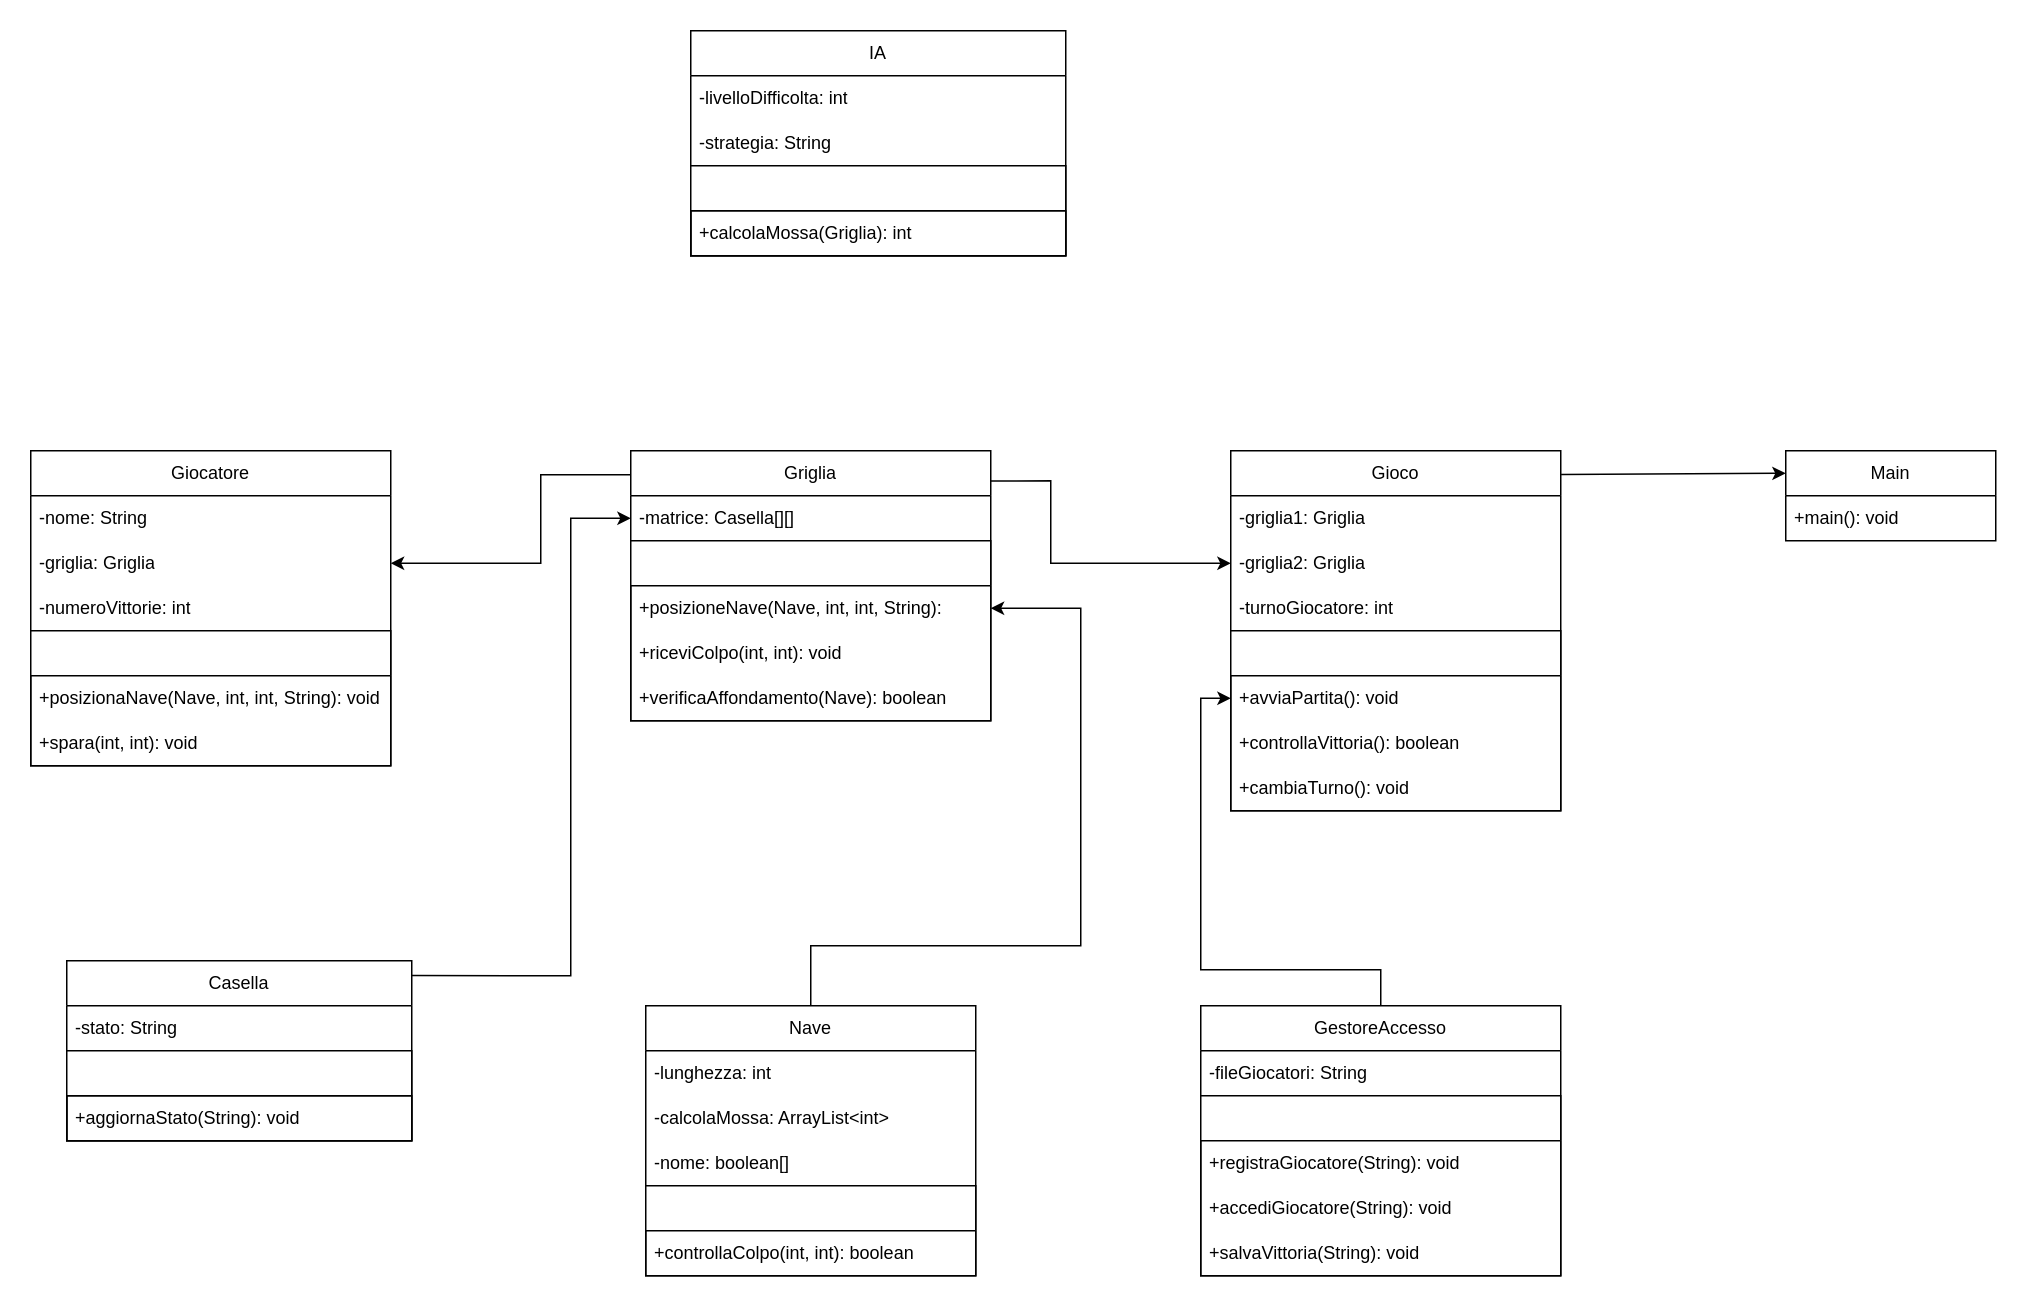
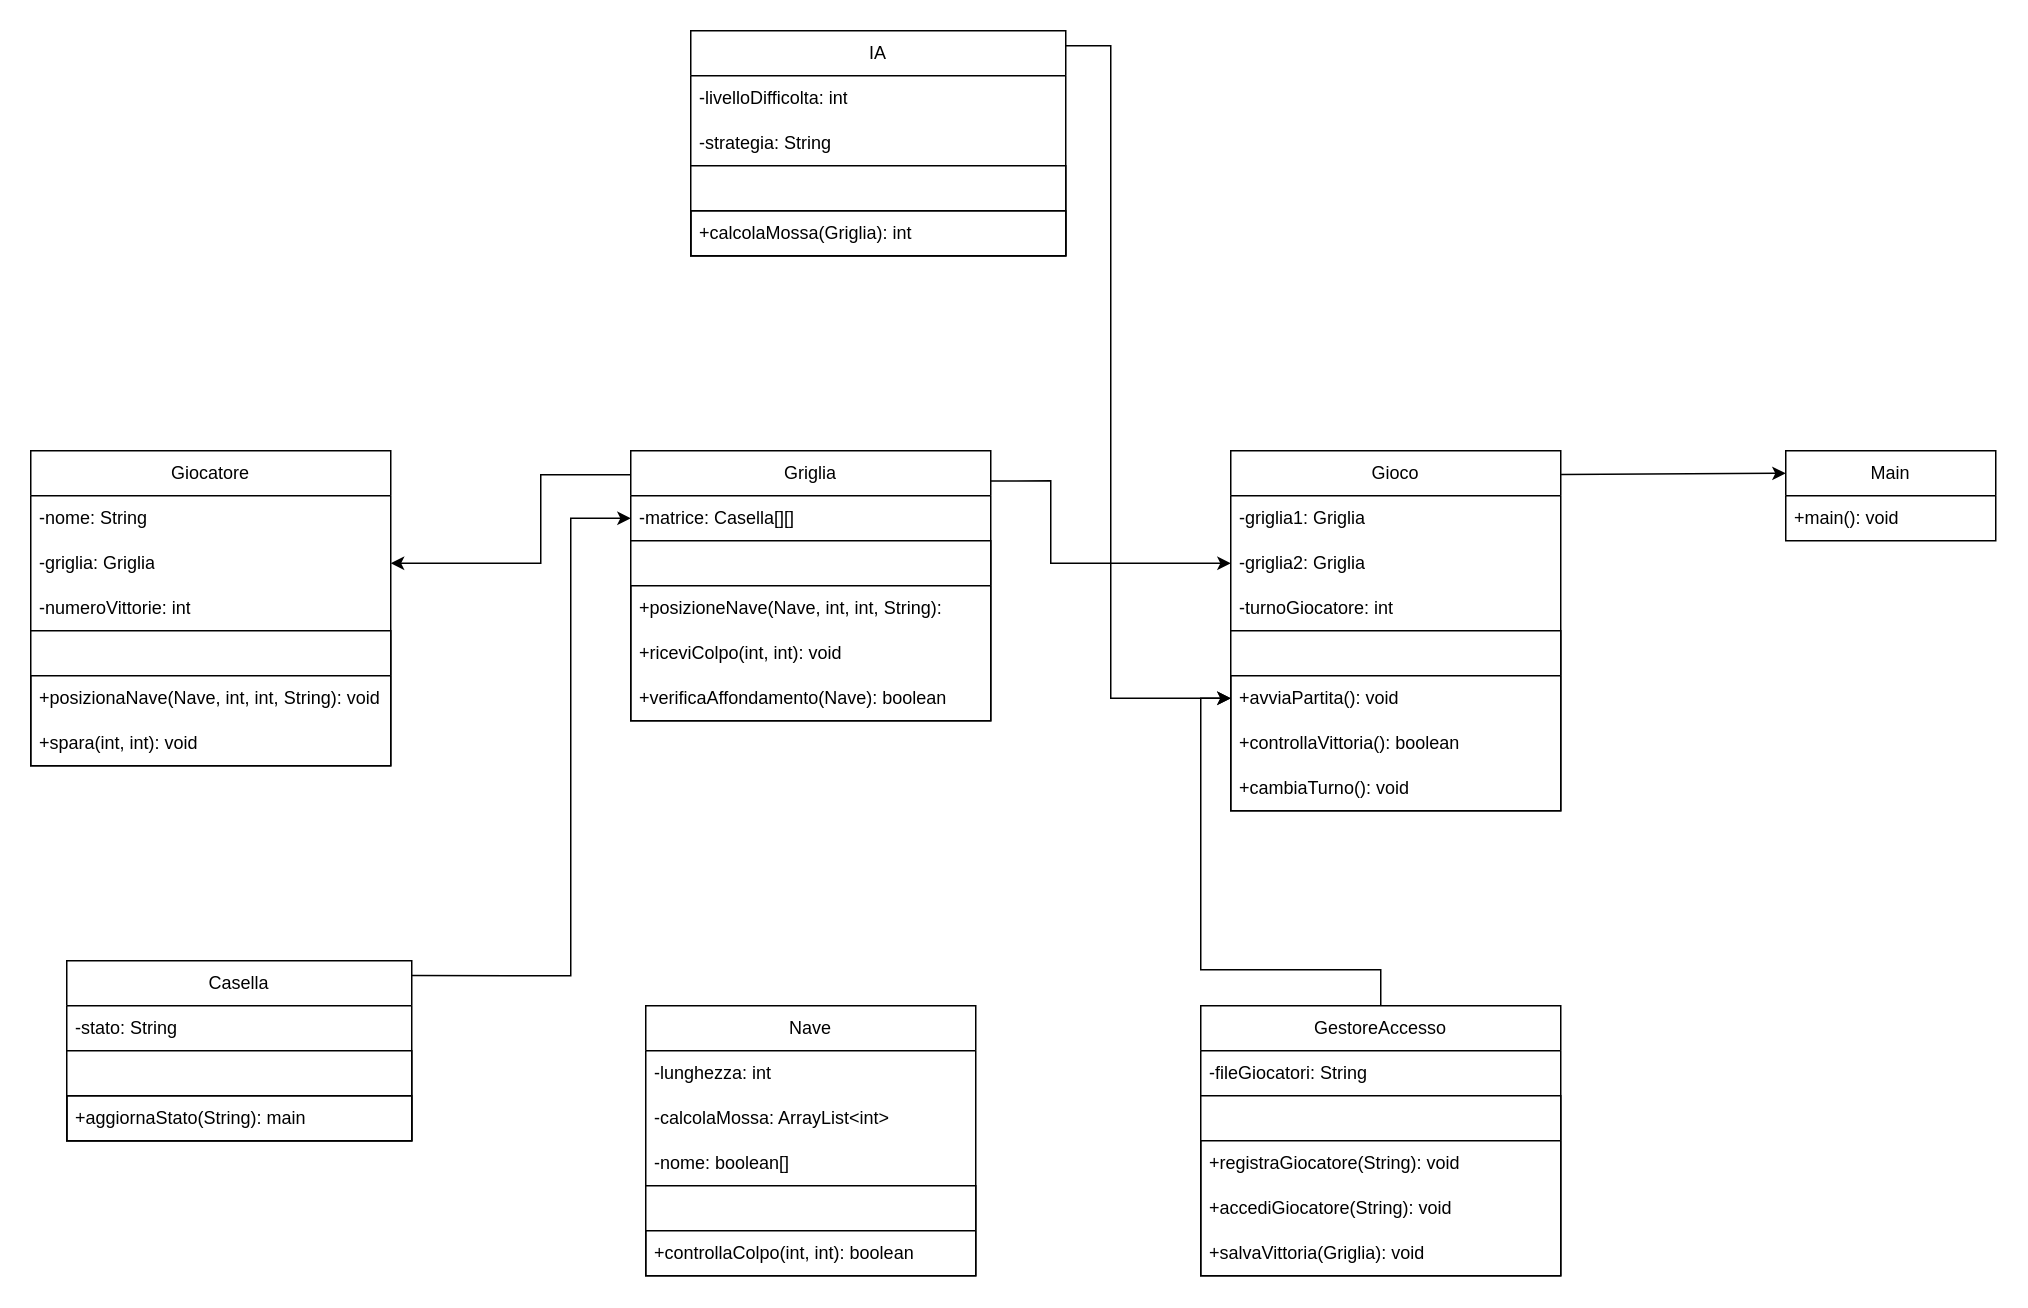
none -> (1111, 392)
(1081, 903) -> none
(205, 1118) -> (205, 1118)
(1334, 1253) -> (1335, 1253)
